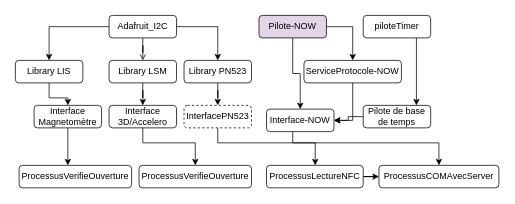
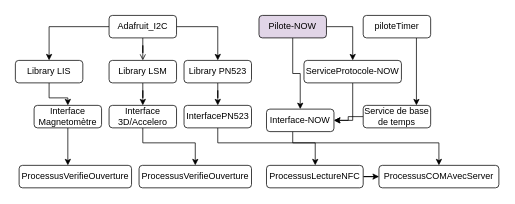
(218, 117) -> (218, 117)
(397, 117) -> (397, 117)
